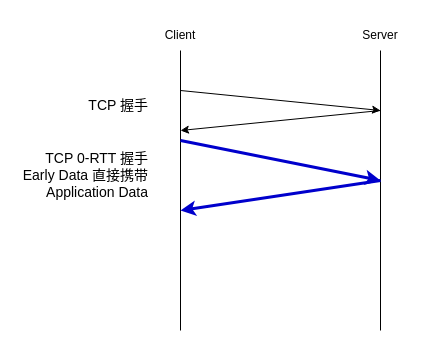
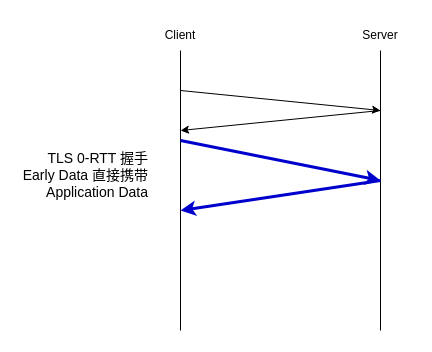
(116, 106) -> none
(85, 176) -> (85, 176)
